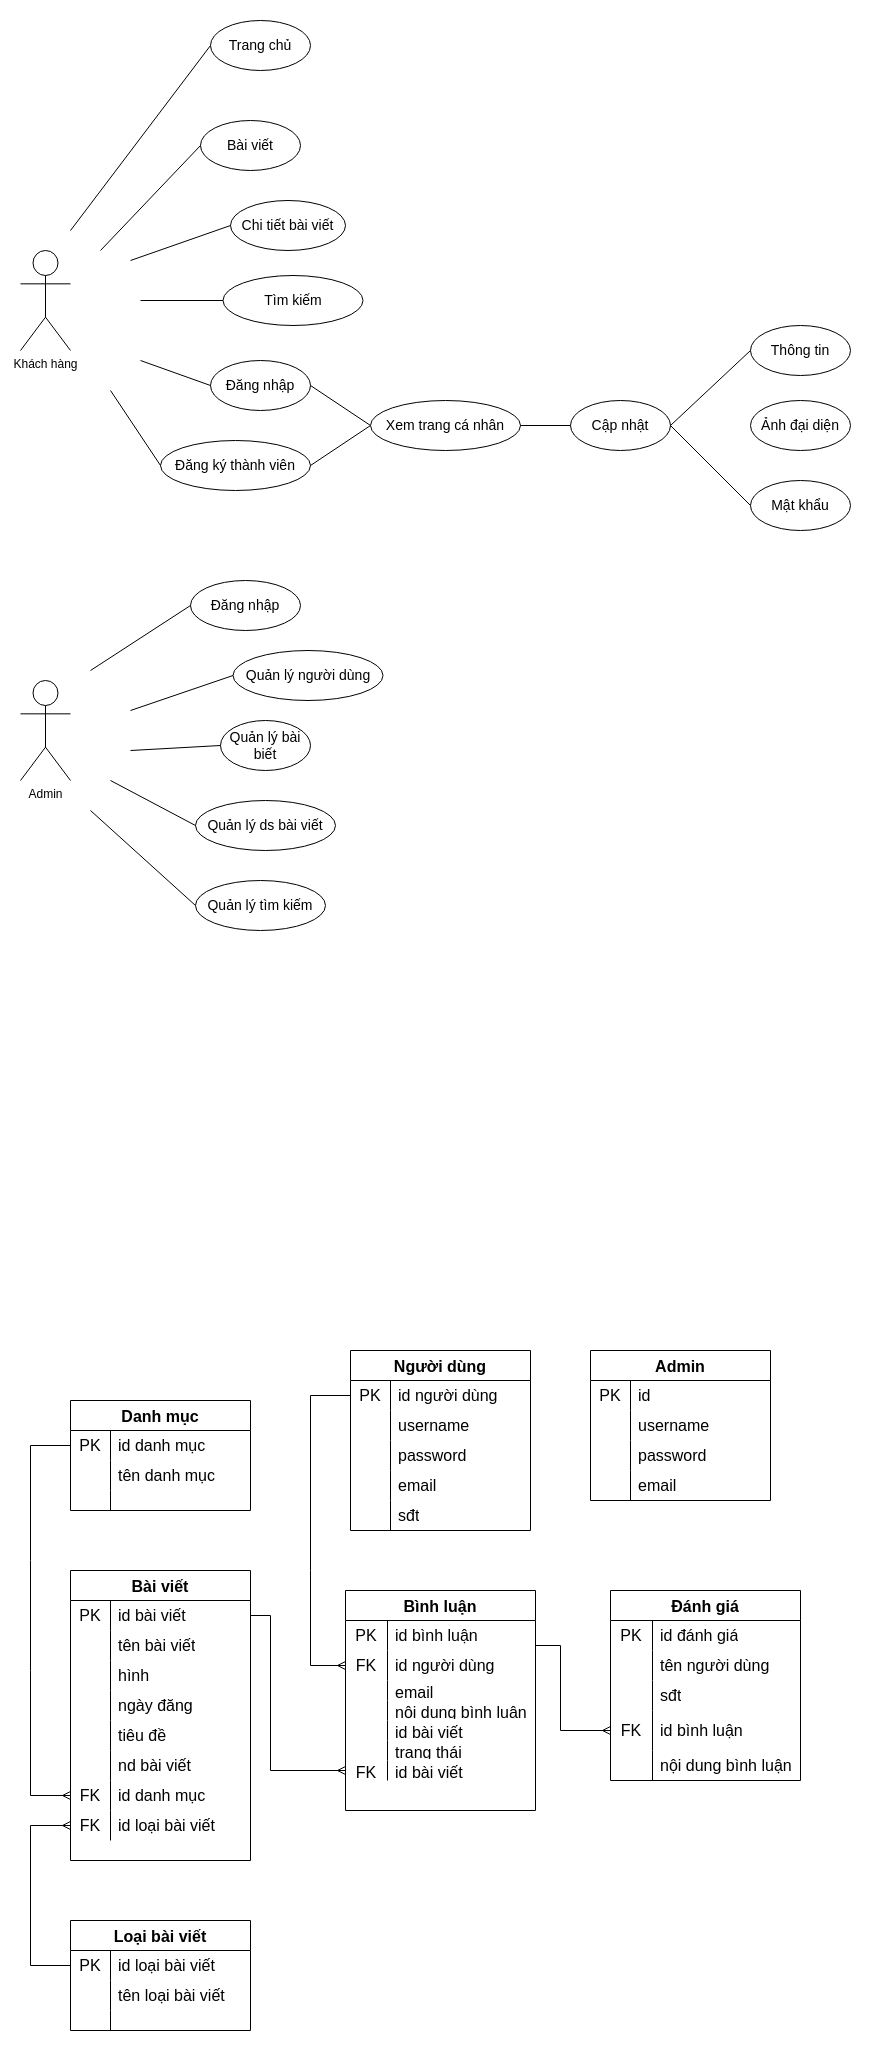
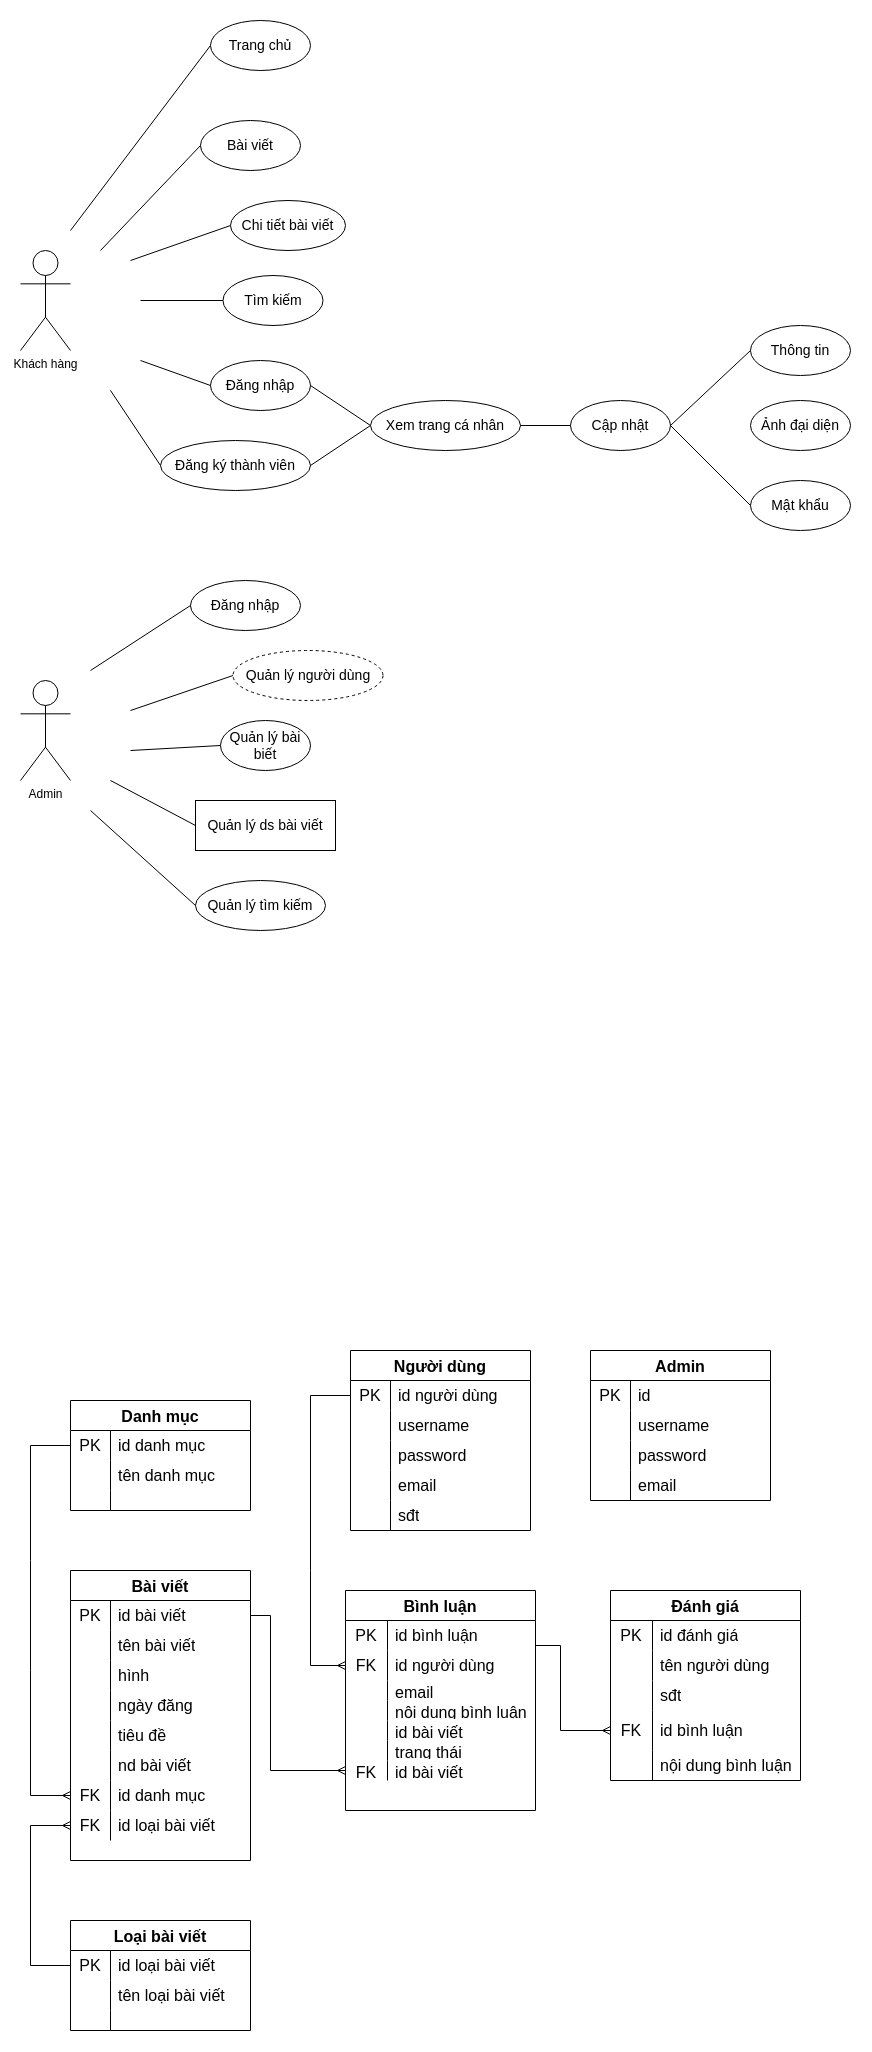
(293, 301) -> (273, 301)
(308, 676) -> (308, 676)
(266, 826) -> (266, 826)
